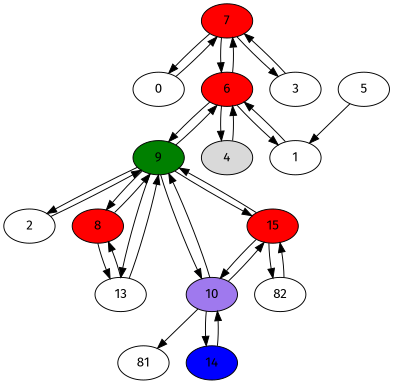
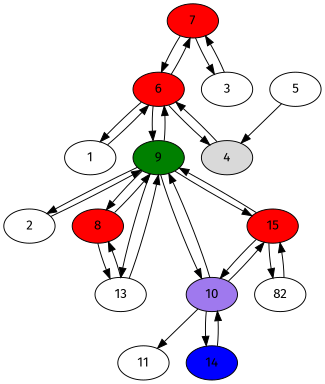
(159, 89) -> none
(333, 120) -> (265, 120)
(143, 363) -> (143, 363)
